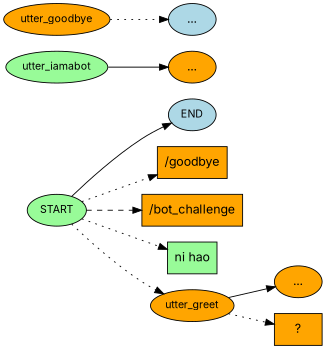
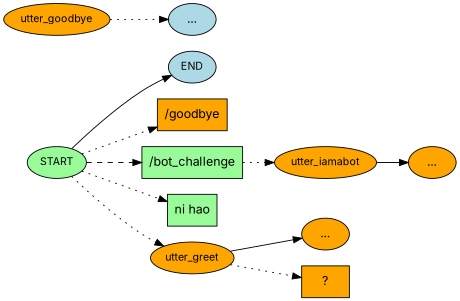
(57, 67) -> (326, 163)
none -> (254, 163)
(192, 210) -> (192, 163)
